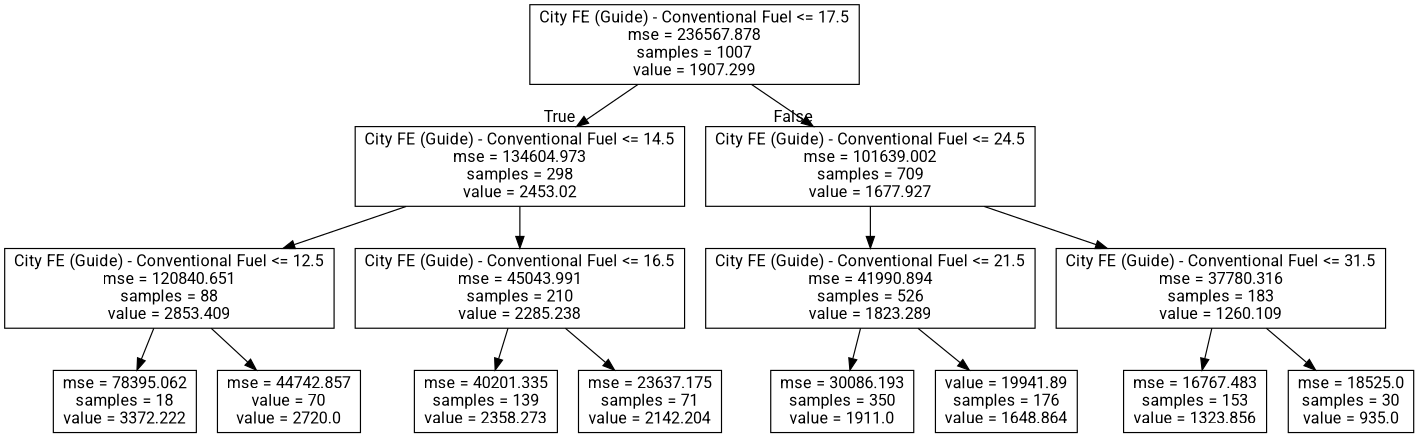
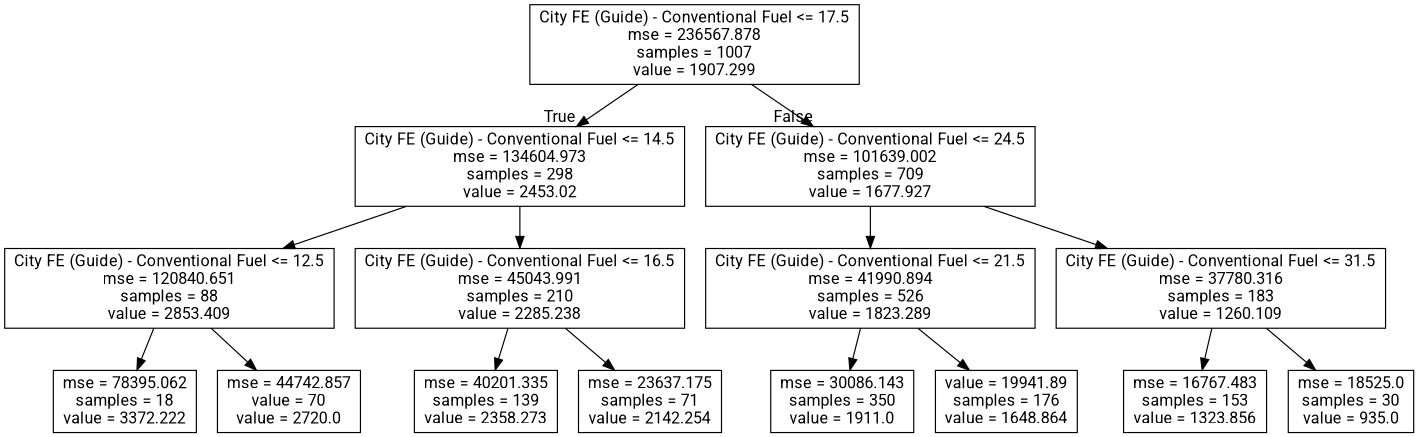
(650, 401) -> (650, 401)
(842, 401) -> (842, 401)
